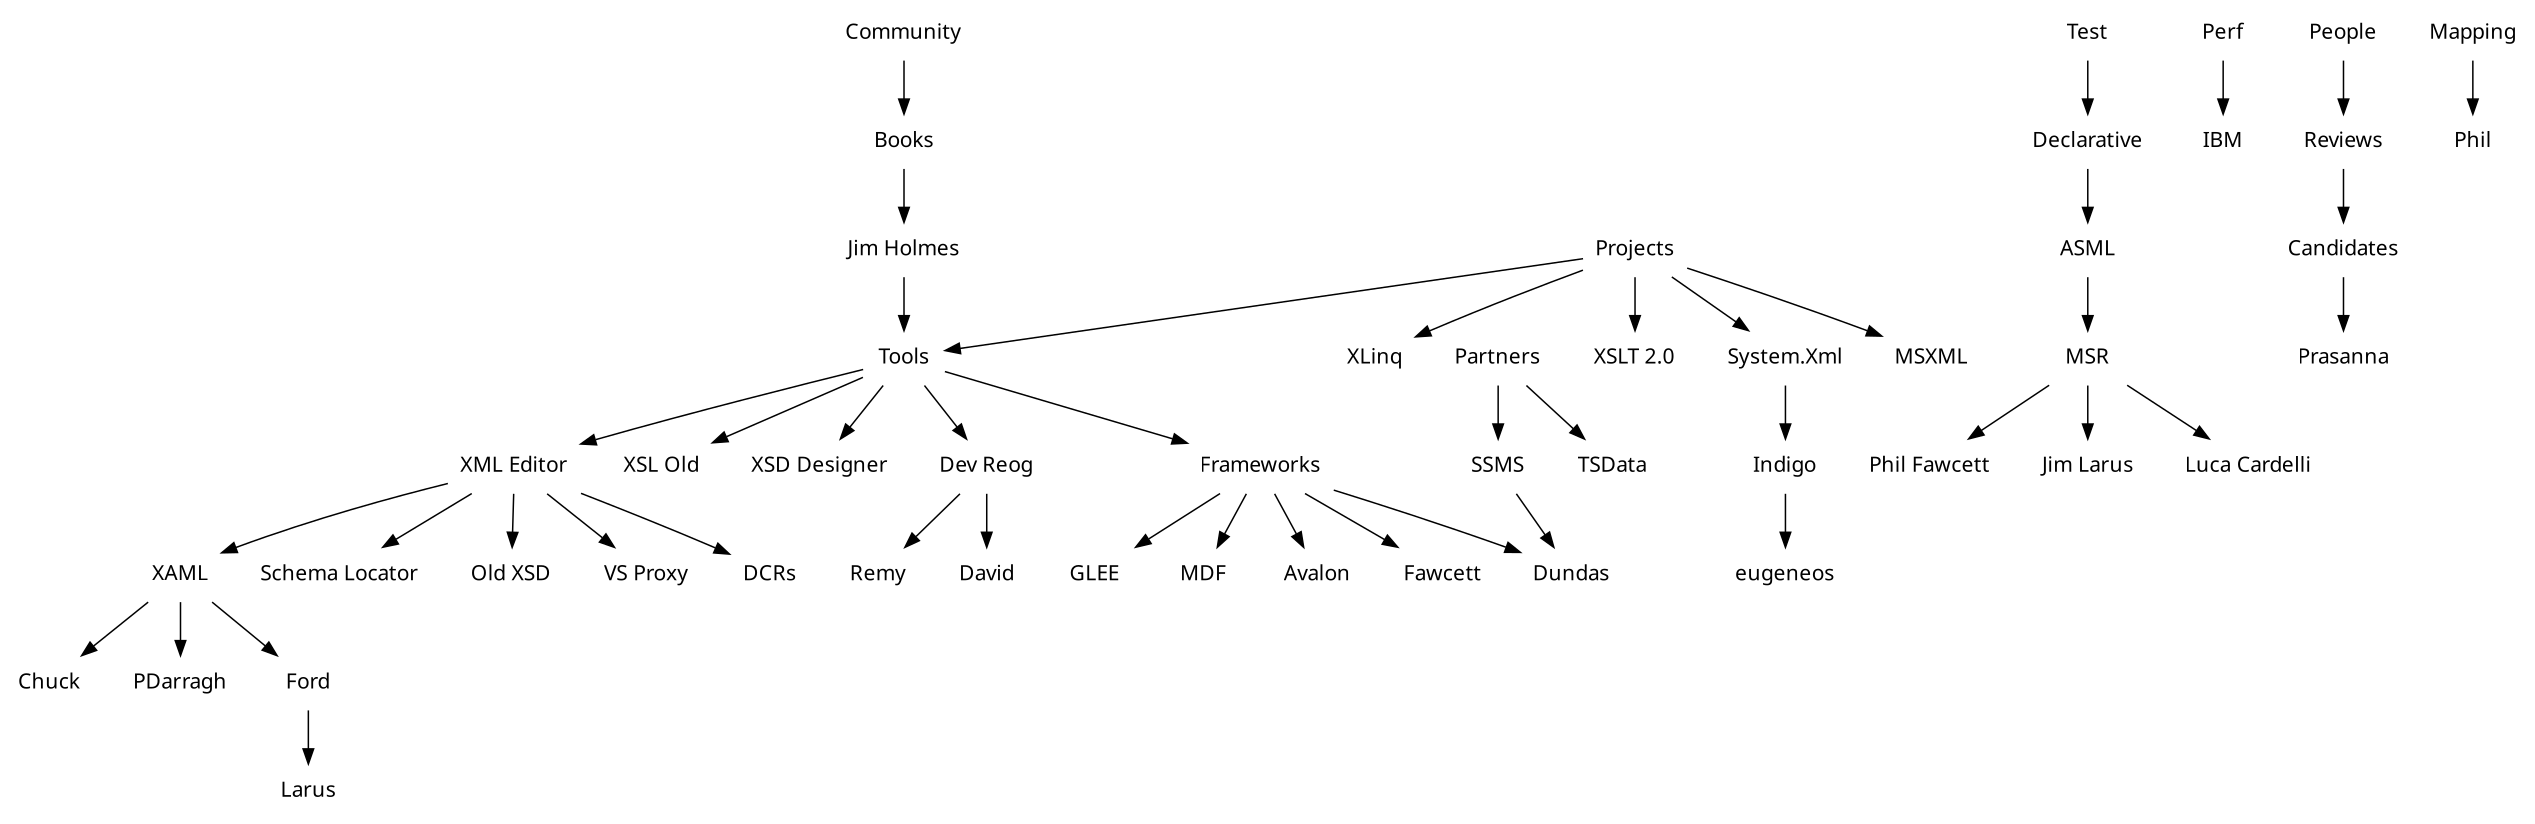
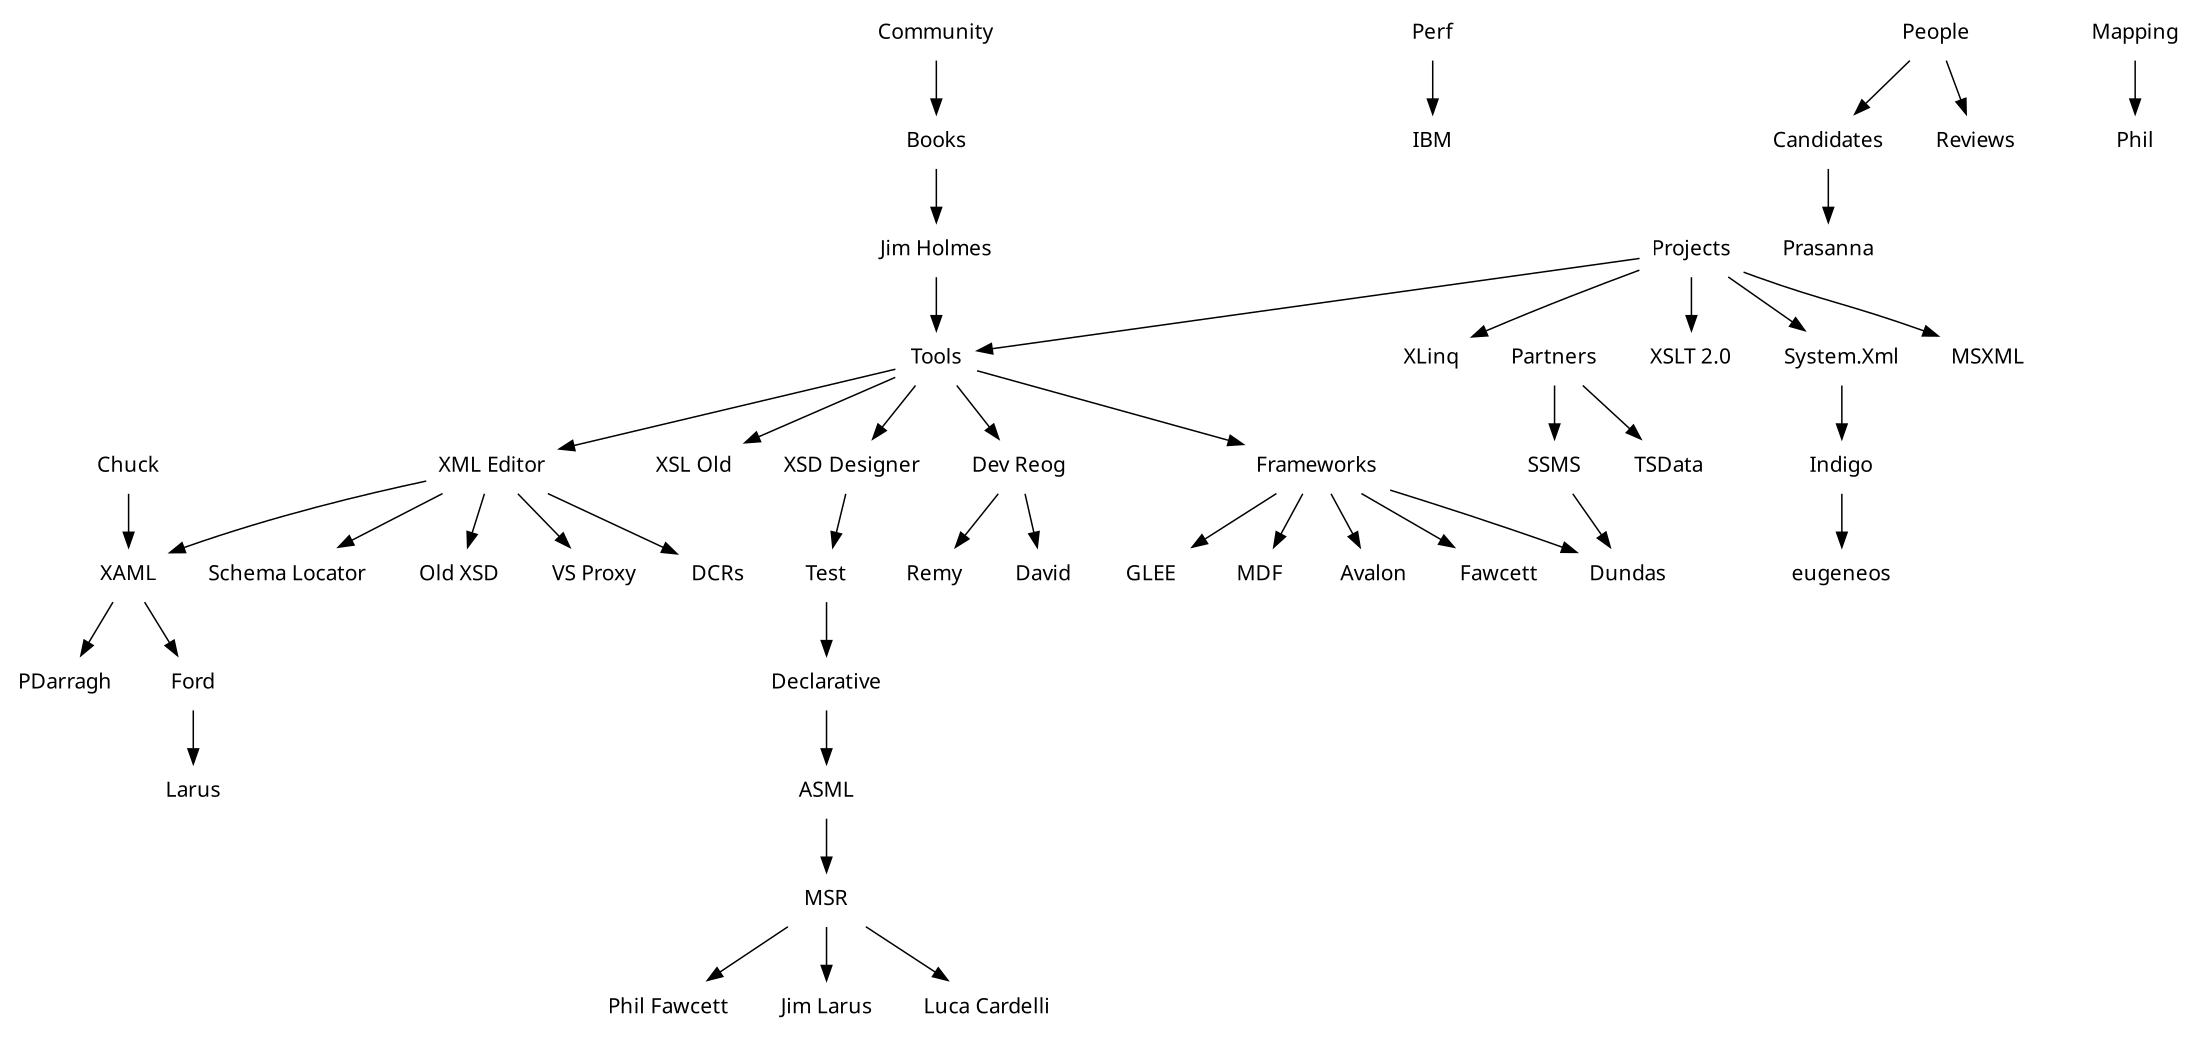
(2343, 188) -> (1888, 82)
none -> (841, 513)
(121, 624) -> (129, 513)
